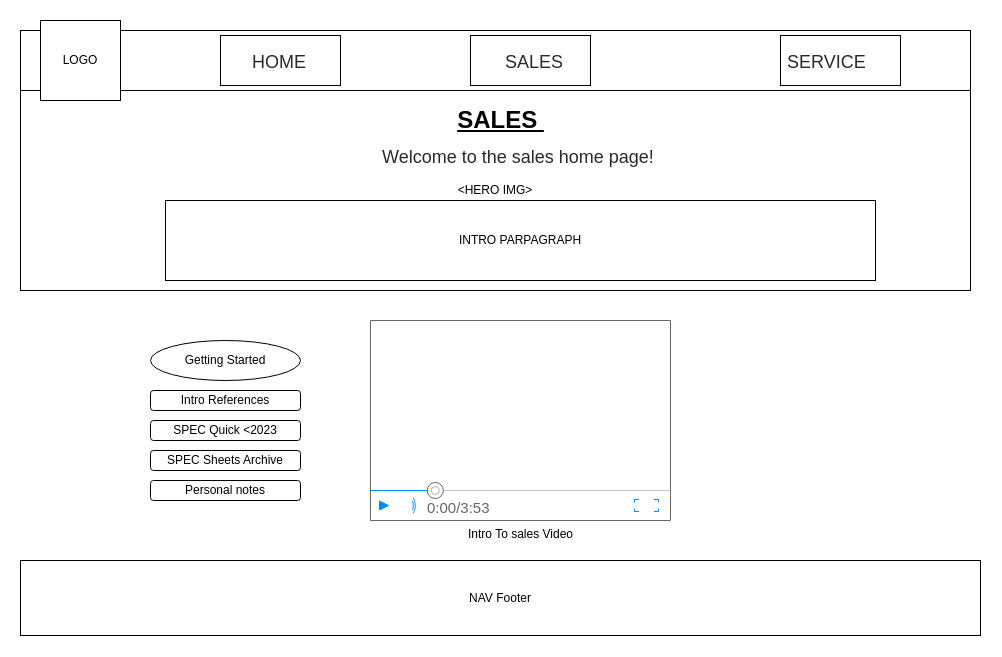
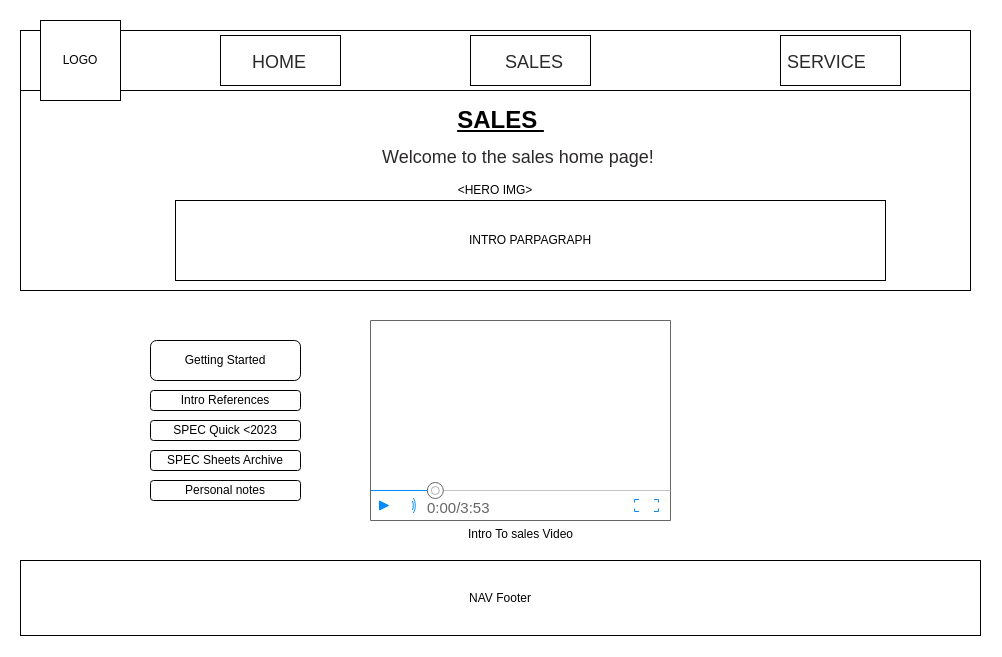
(521, 241) -> (531, 241)
(226, 361) -> (226, 361)
